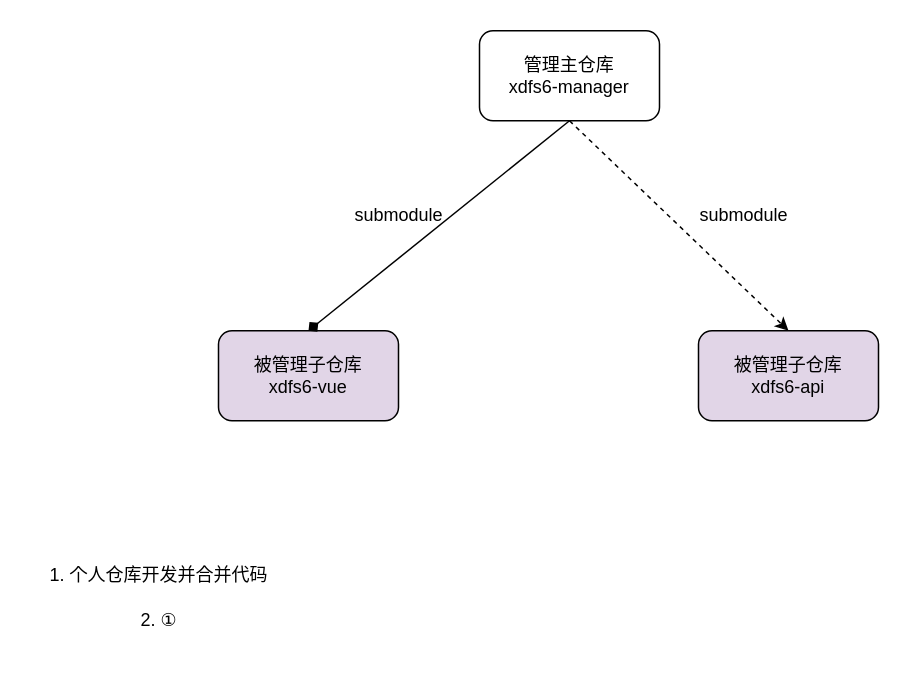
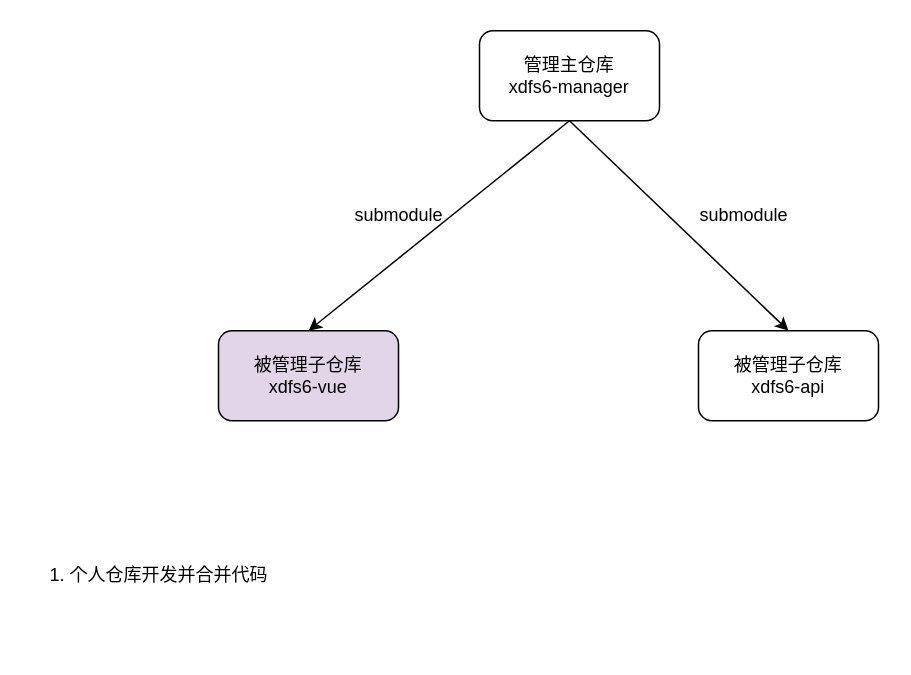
(674, 221) -> (674, 221)
(318, 323) -> (317, 324)
(788, 376) -> (788, 376)
(158, 620) -> none
